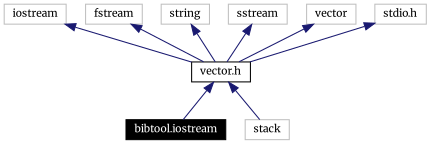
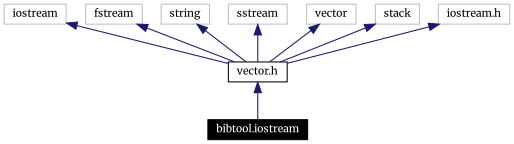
(401, 14) -> (474, 14)
(248, 105) -> (323, 45)
